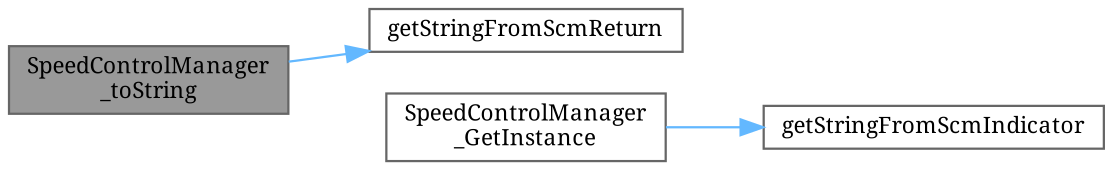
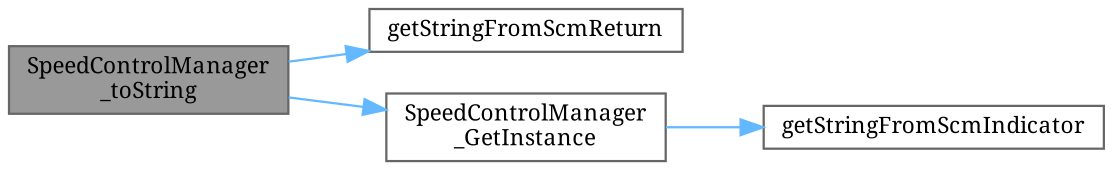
none -> (326, 102)
